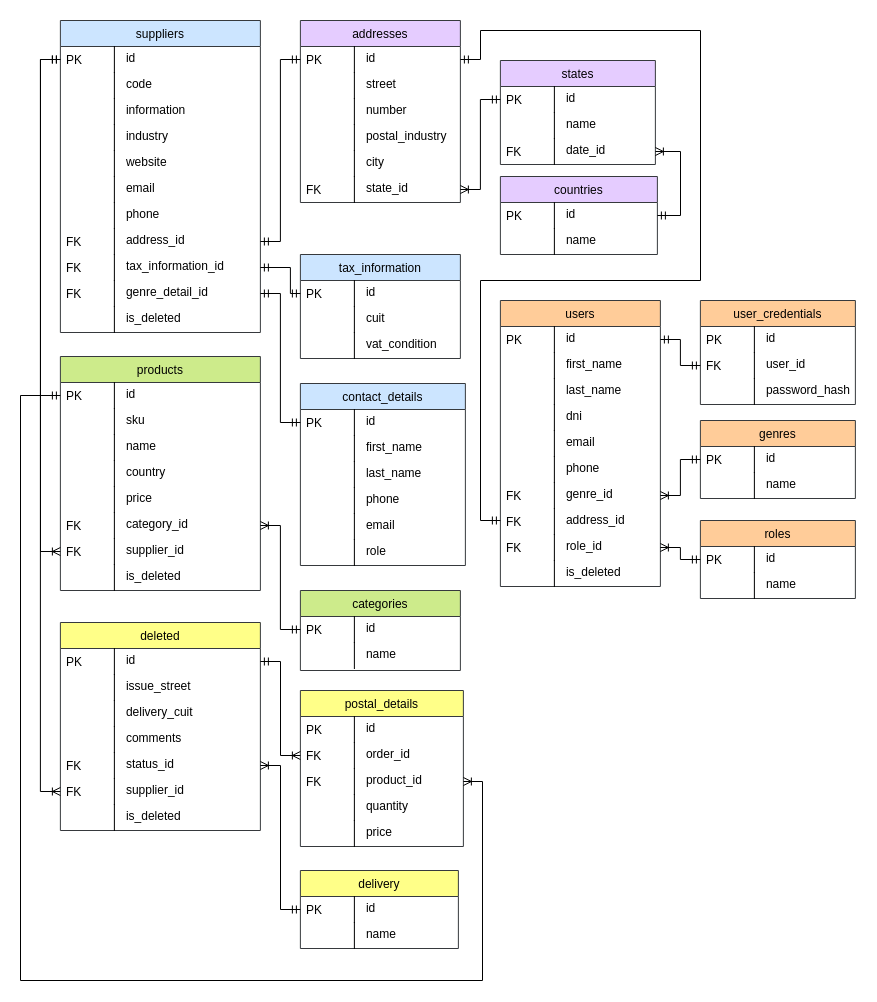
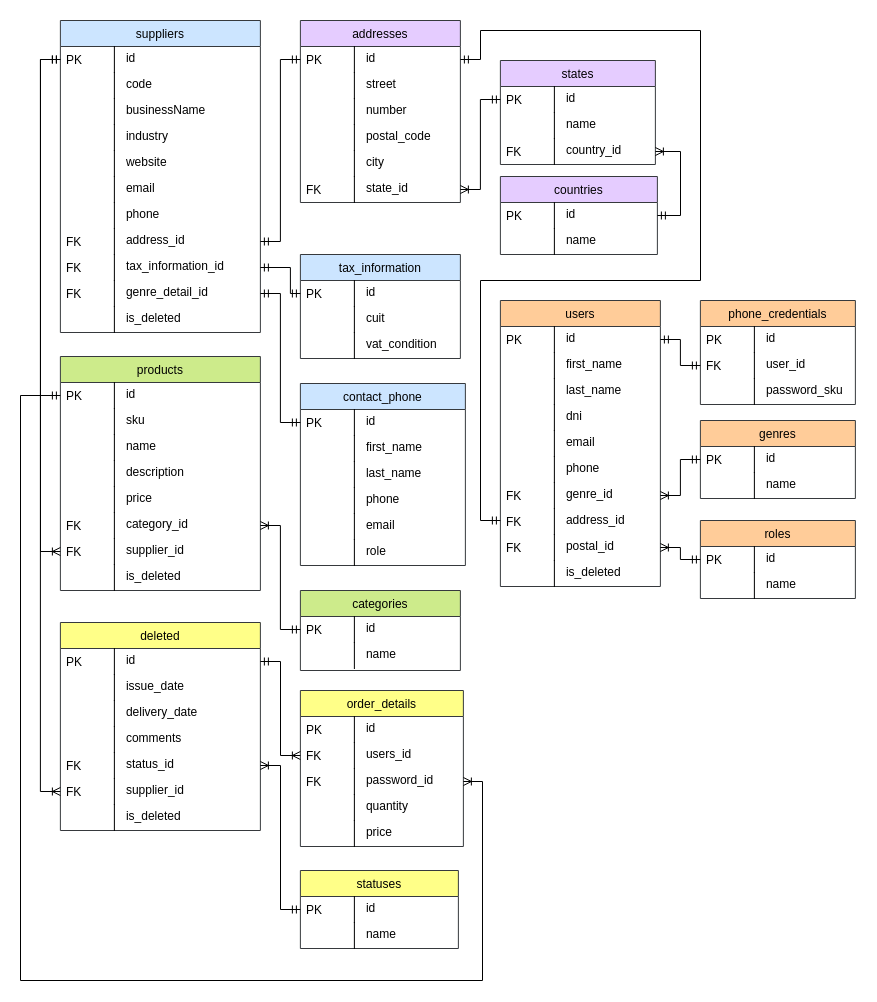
(160, 110) -> (165, 110)
(413, 136) -> (401, 136)
(588, 150) -> (598, 150)
(777, 314) -> (777, 314)
(810, 390) -> (806, 390)
(382, 397) -> (382, 397)
(149, 472) -> (160, 472)
(586, 546) -> (593, 546)
(165, 686) -> (158, 686)
(381, 704) -> (381, 704)
(165, 712) -> (166, 712)
(391, 754) -> (391, 754)
(398, 780) -> (401, 780)
(379, 884) -> (379, 884)
